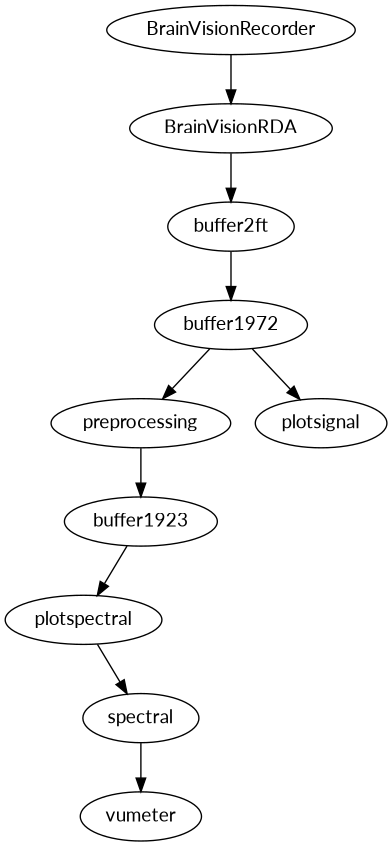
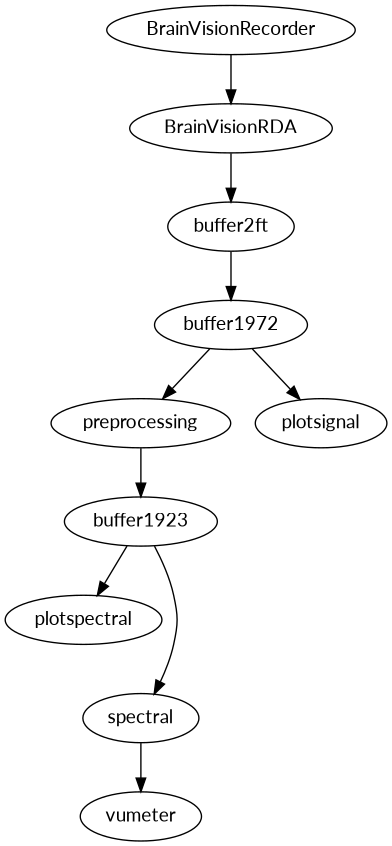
(109, 663) -> (177, 613)
